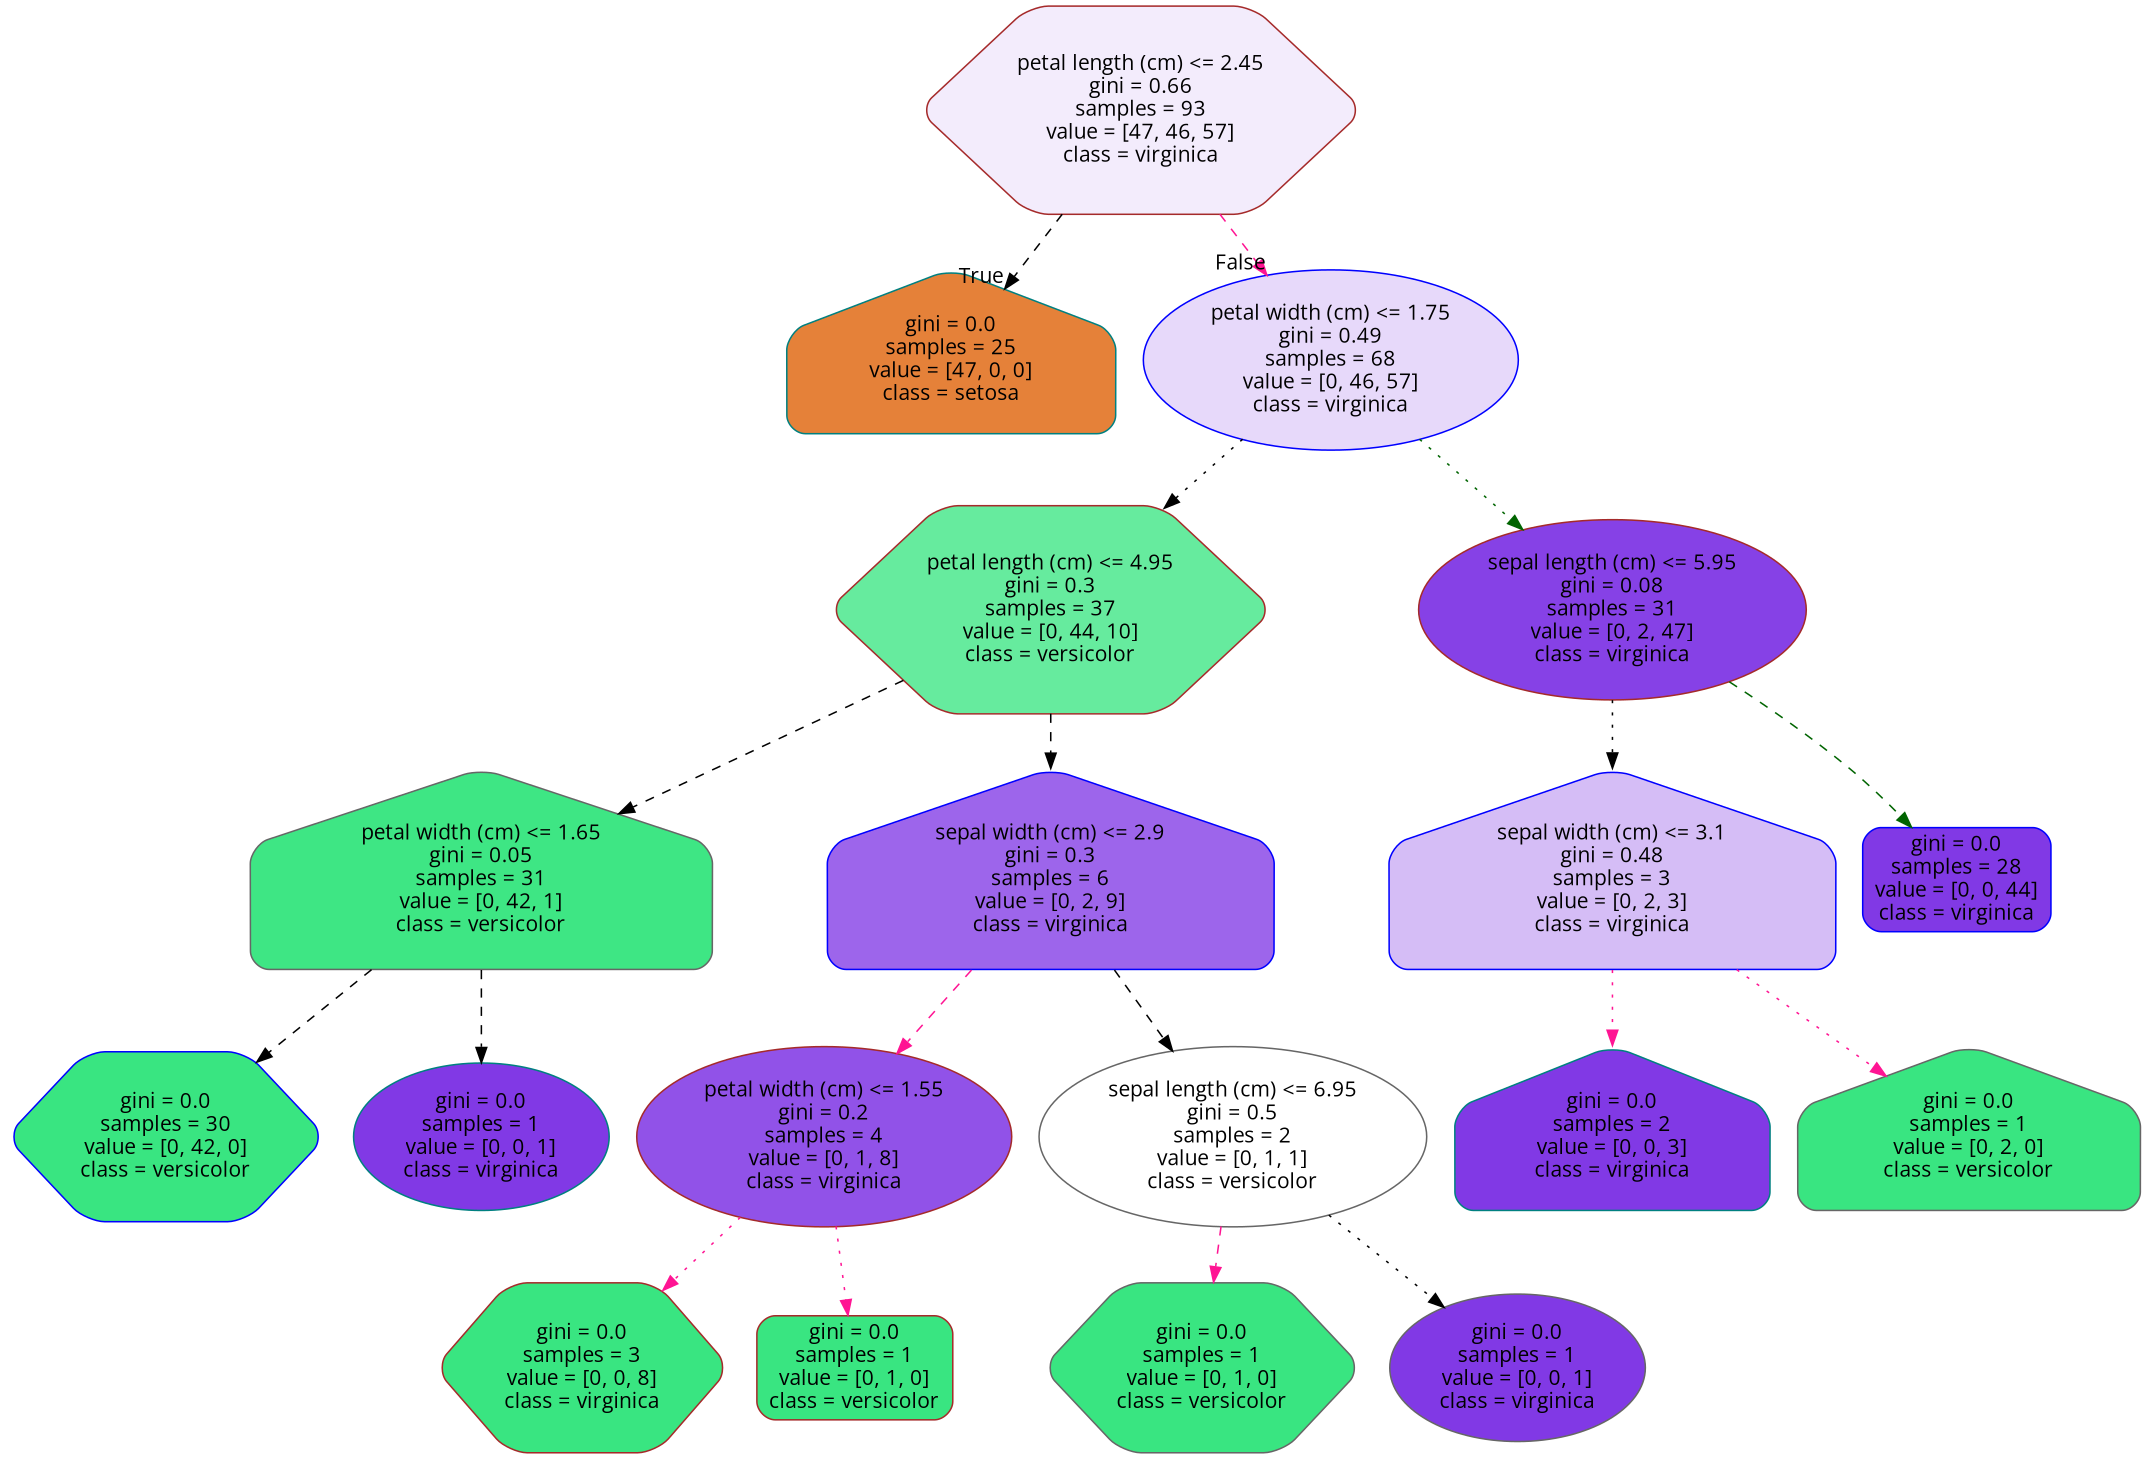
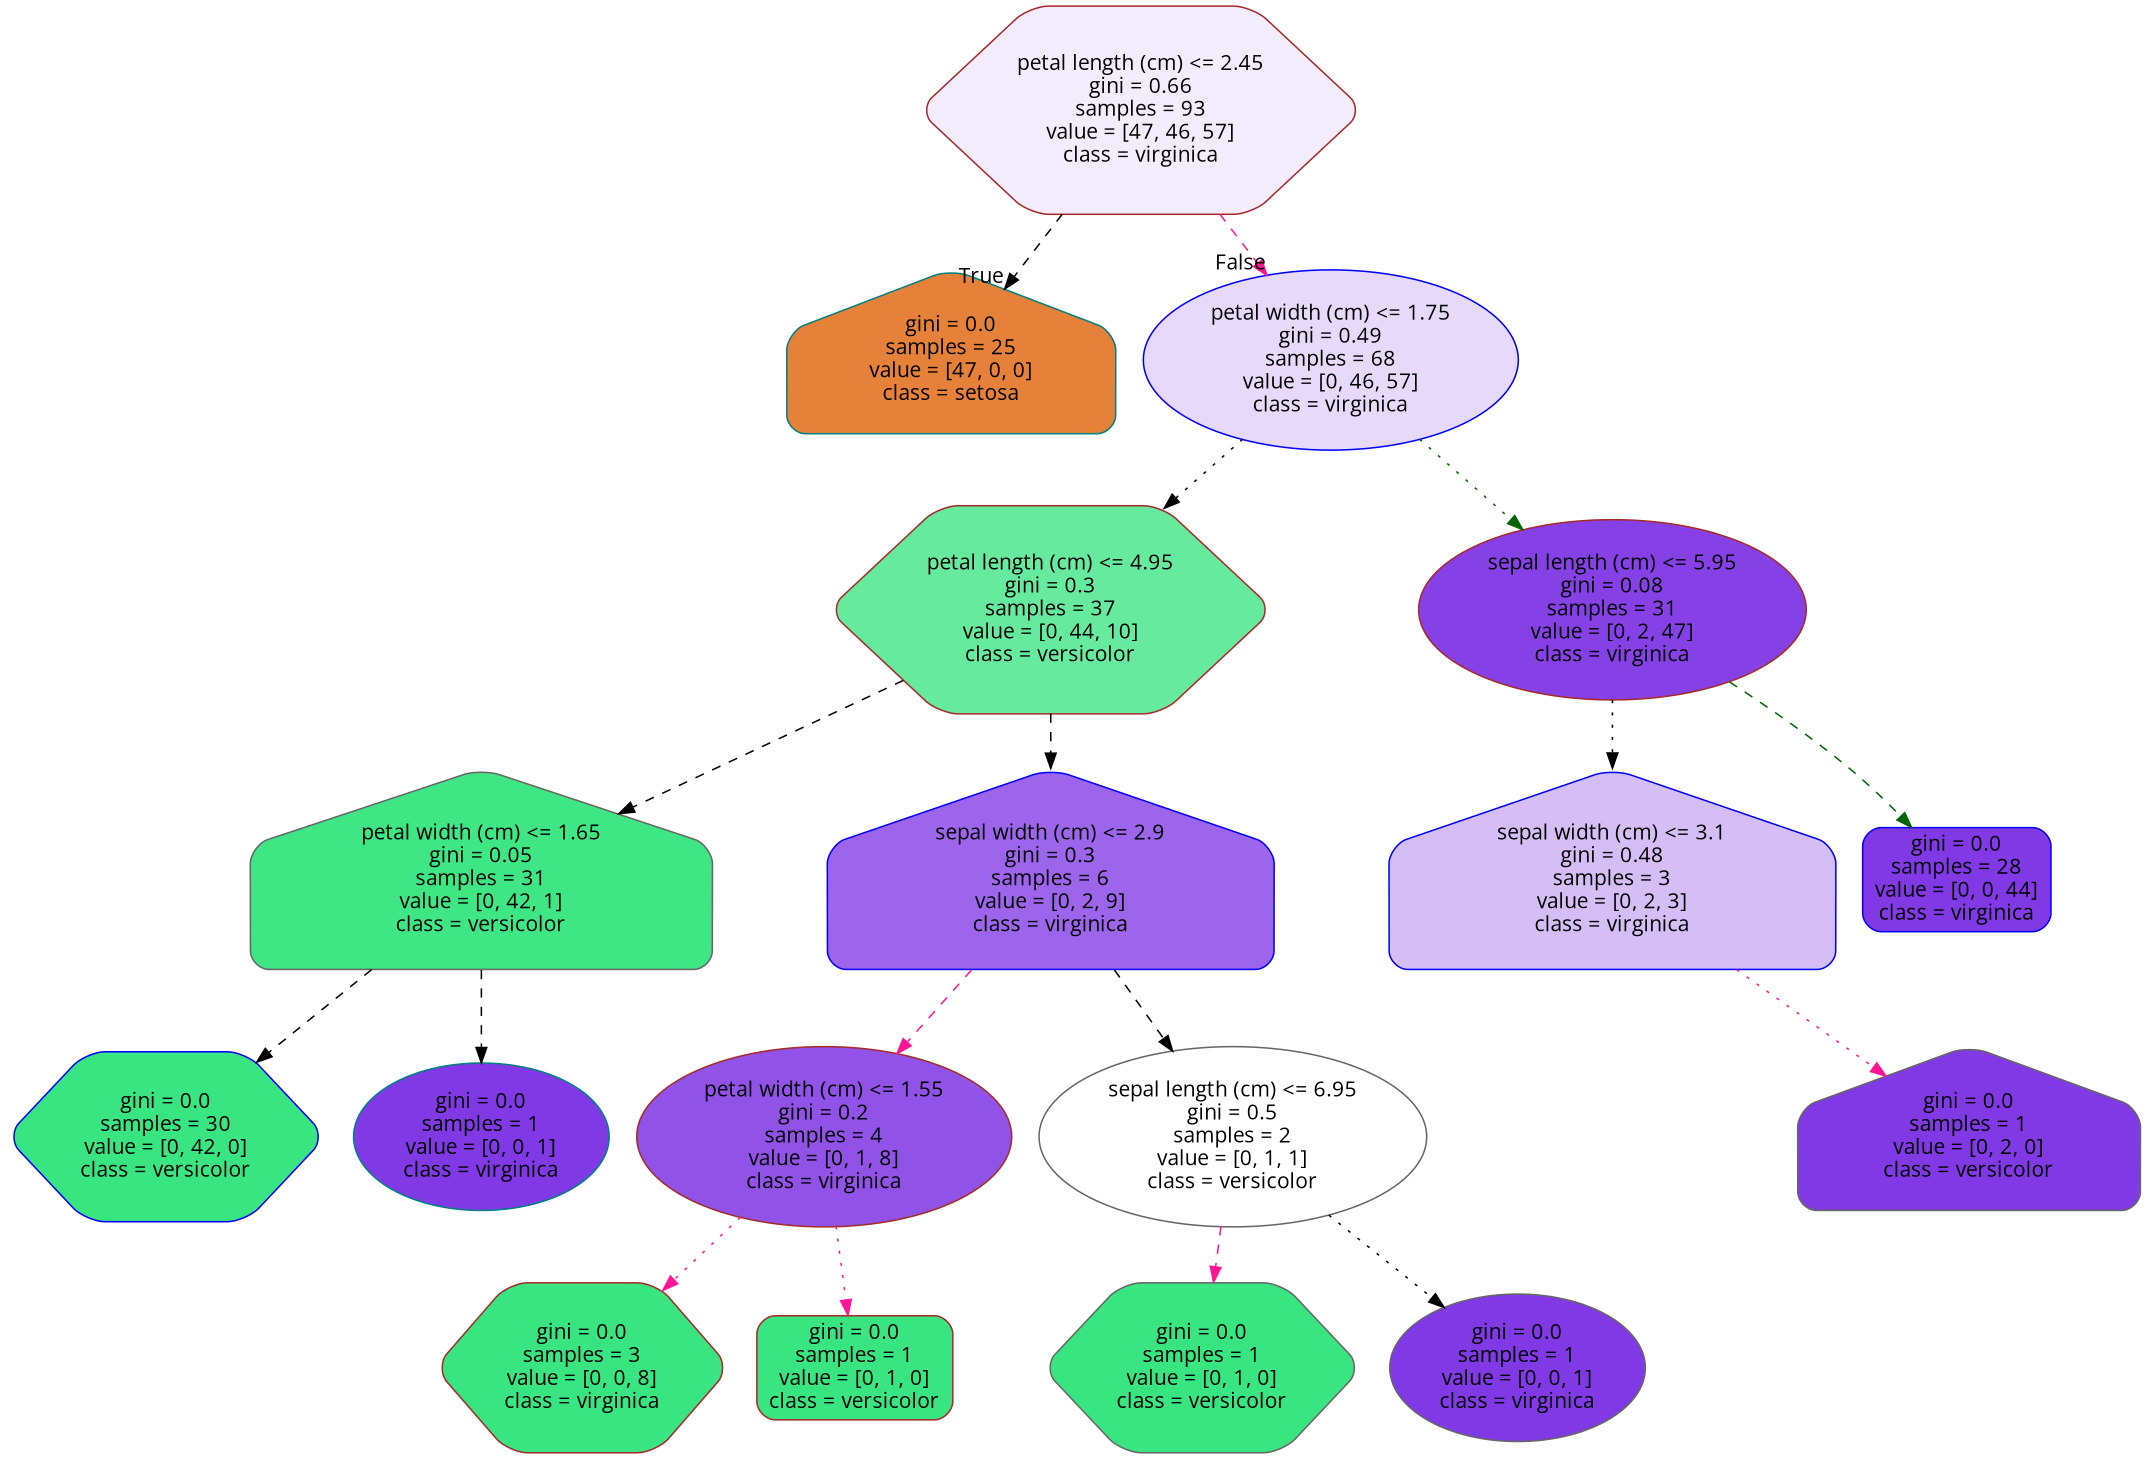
(1612, 1137) -> none
(1969, 1137) -> (1969, 1137)
